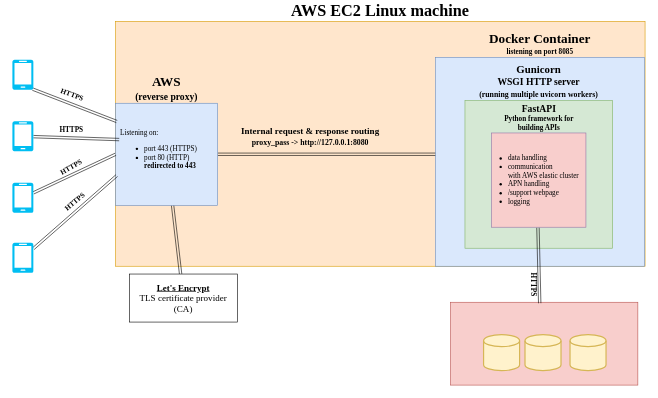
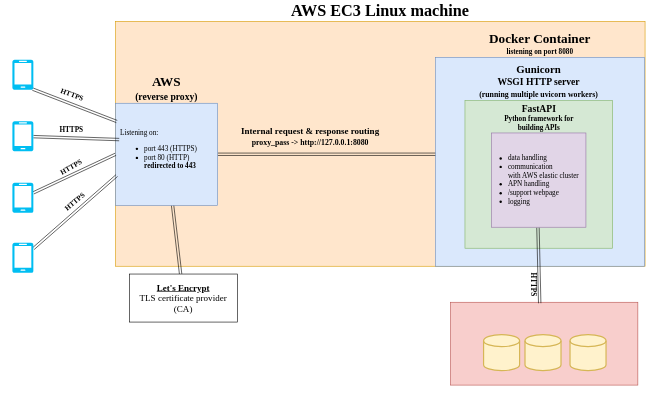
(380, 10) -> (380, 10)
(540, 47) -> (540, 47)
(539, 180) -> (539, 180)
